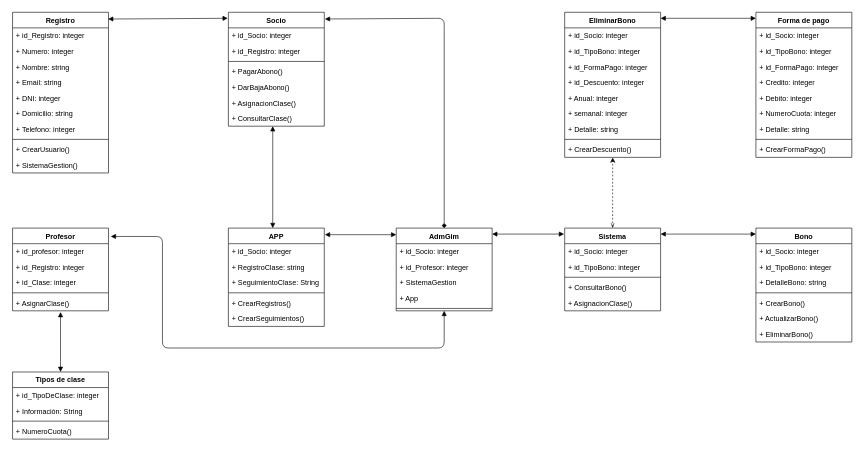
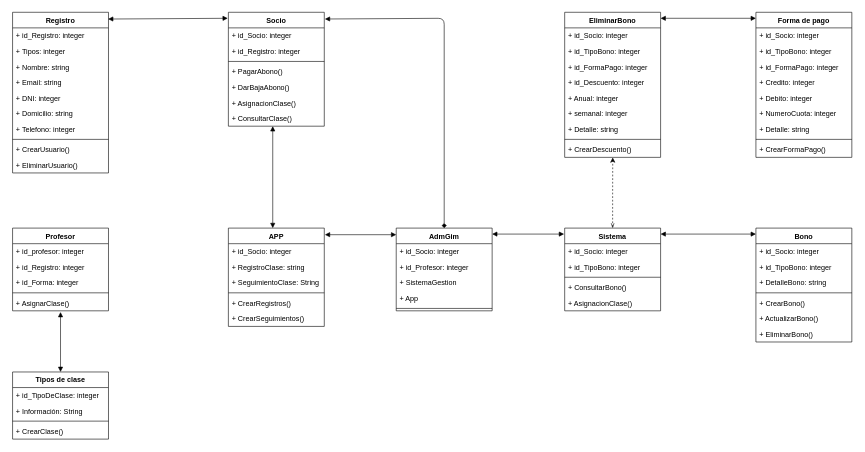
(46, 52) -> (43, 52)
(49, 166) -> (49, 166)
(162, 272) -> none
(48, 283) -> (49, 283)
(45, 432) -> (42, 432)
